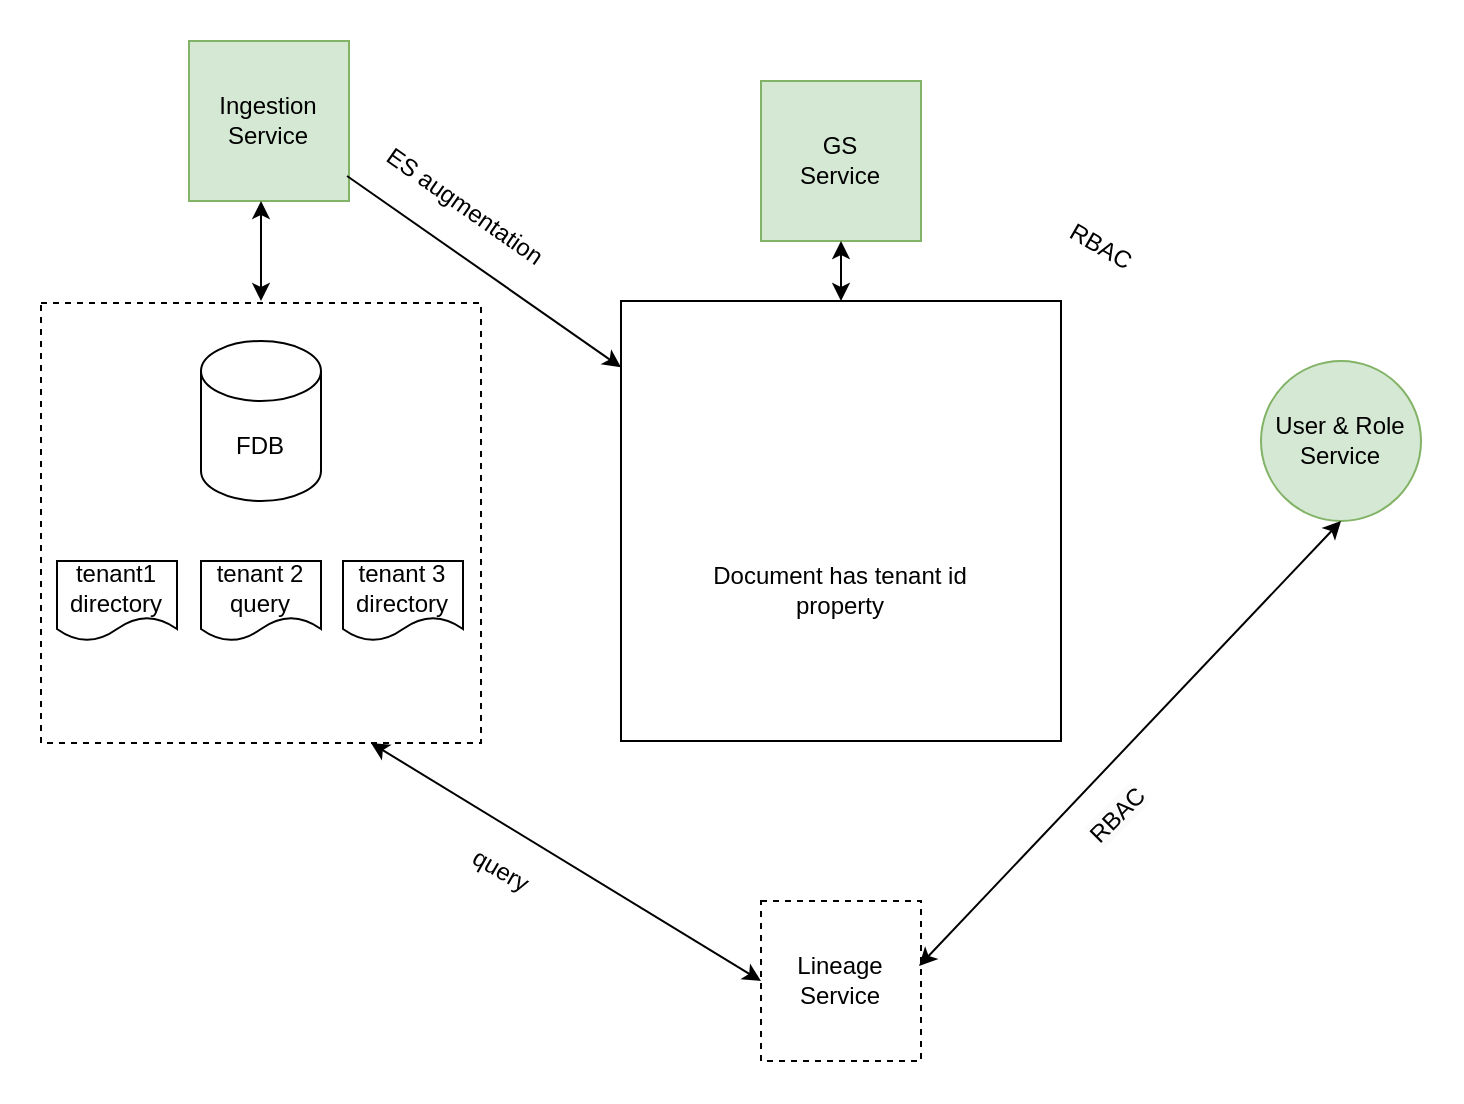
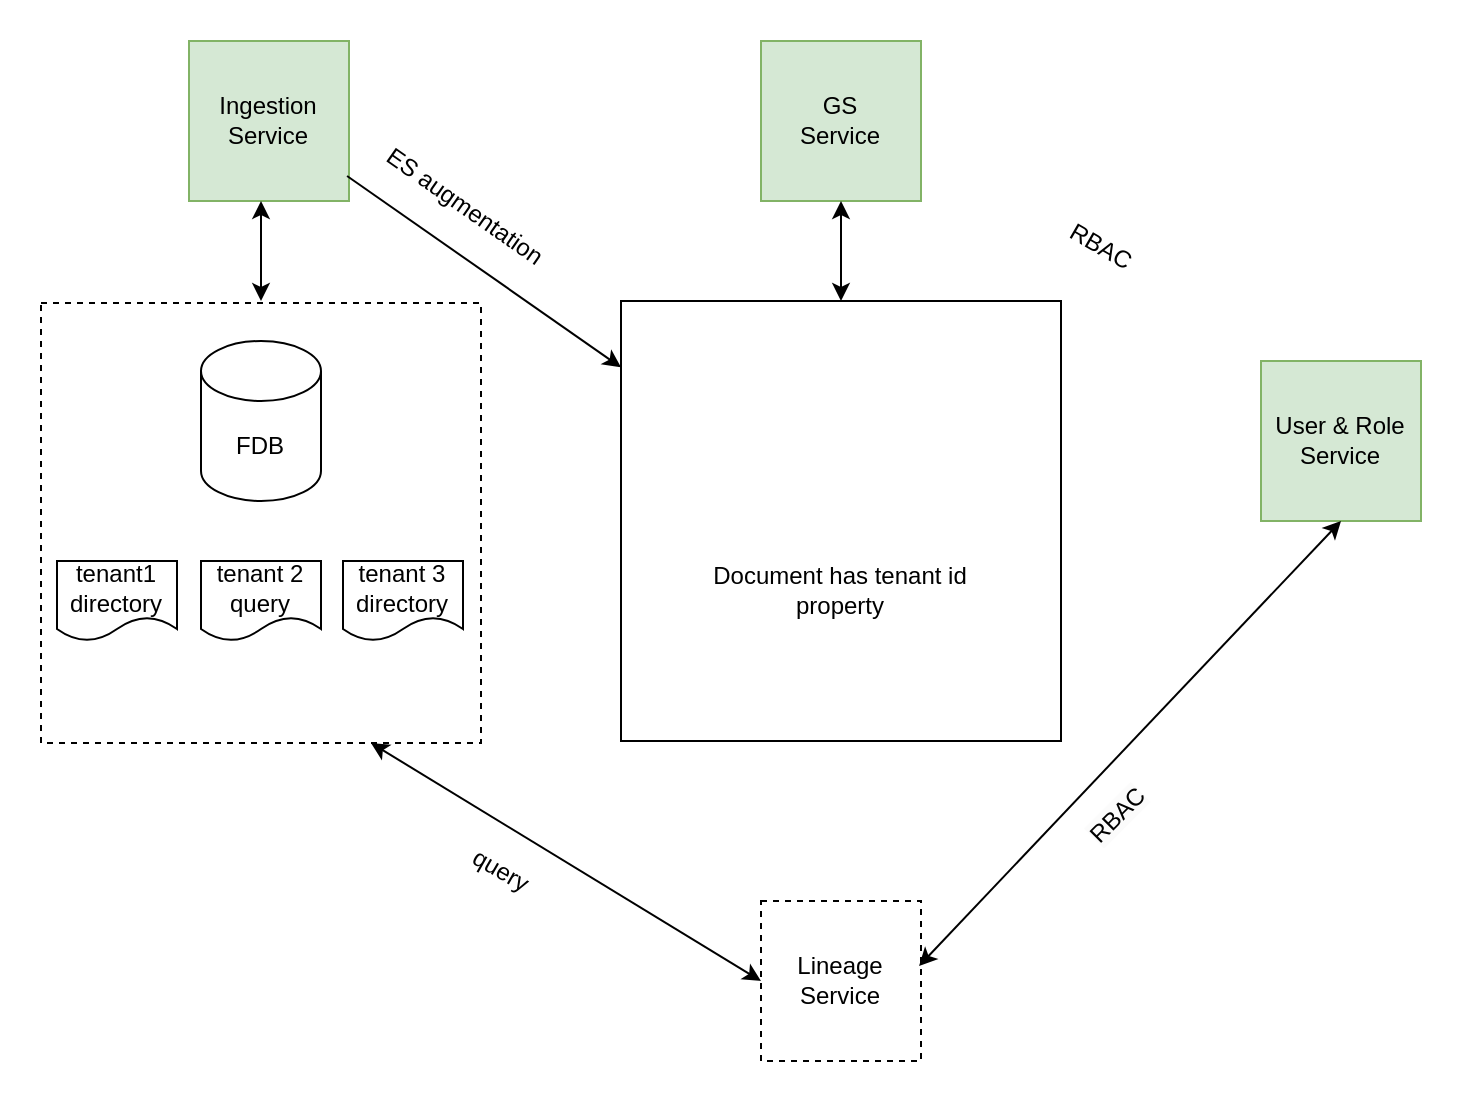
(841, 161) -> (841, 121)
(1341, 441) -> (1341, 441)
